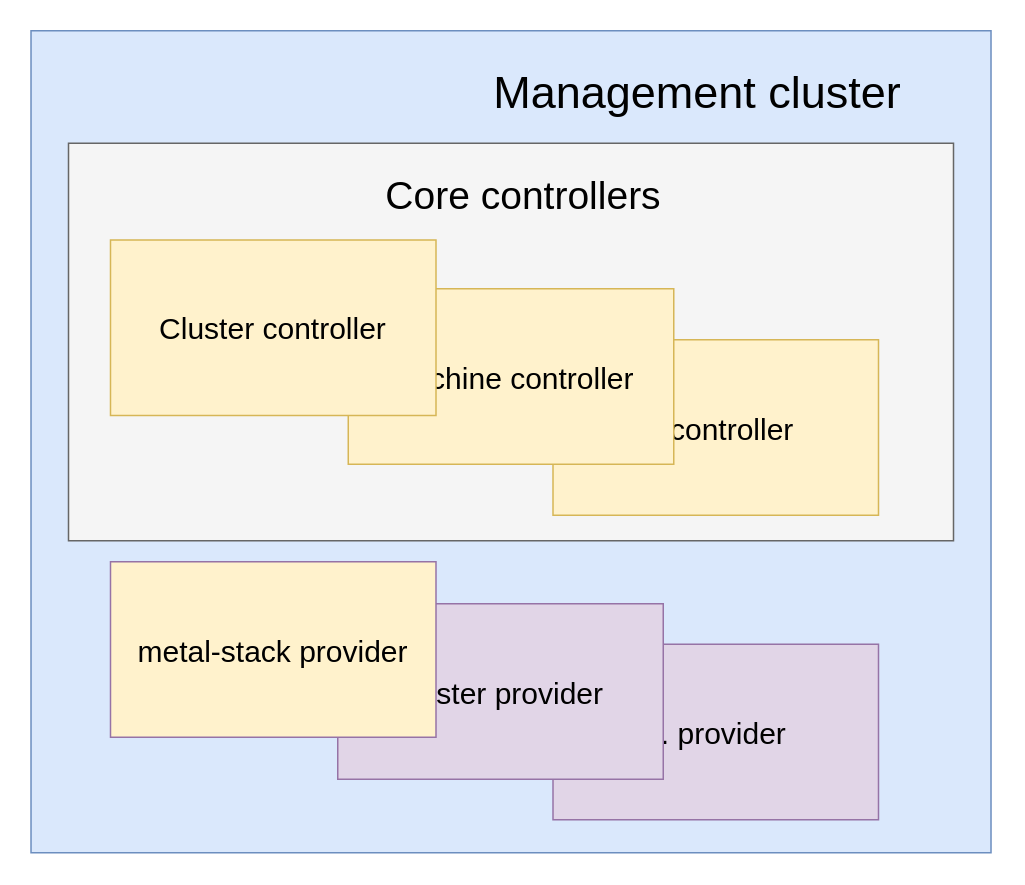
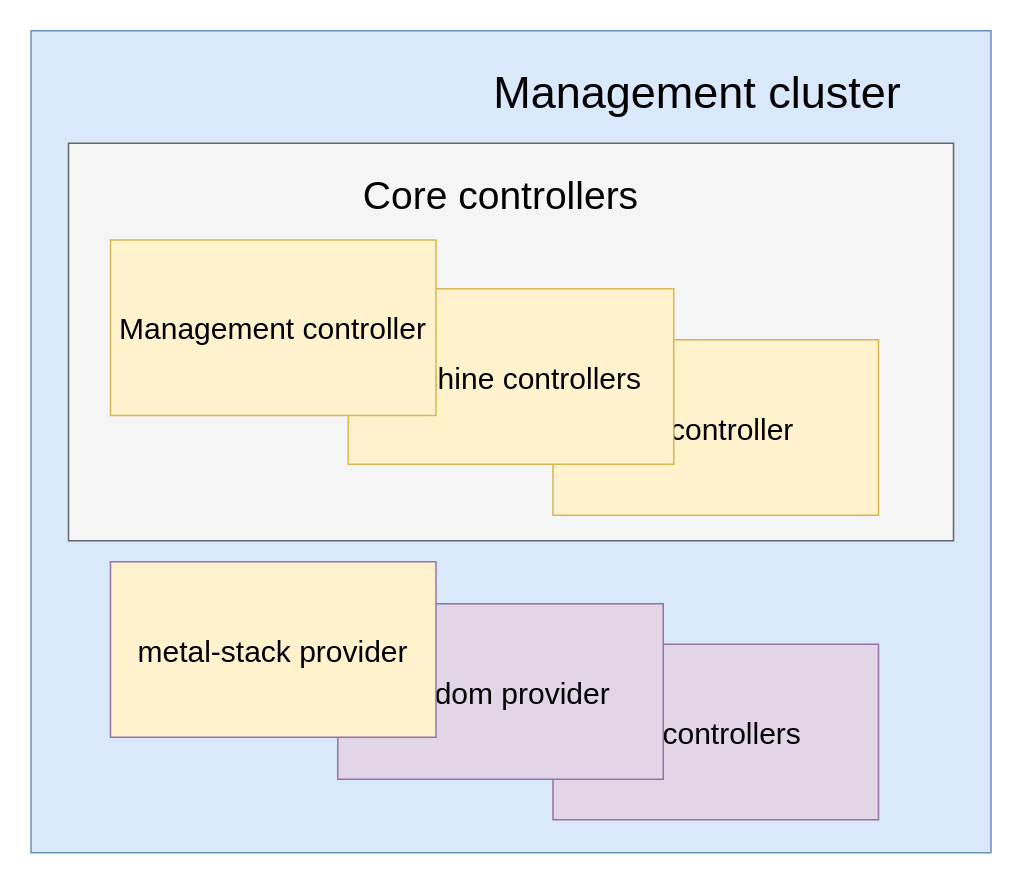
(523, 195) -> (500, 195)
(273, 328) -> (273, 328)
(512, 377) -> (512, 377)
(501, 692) -> (501, 692)
(716, 733) -> (716, 733)
